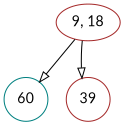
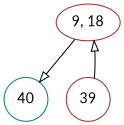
(81, 54) -> (95, 65)
(26, 99) -> (26, 99)
